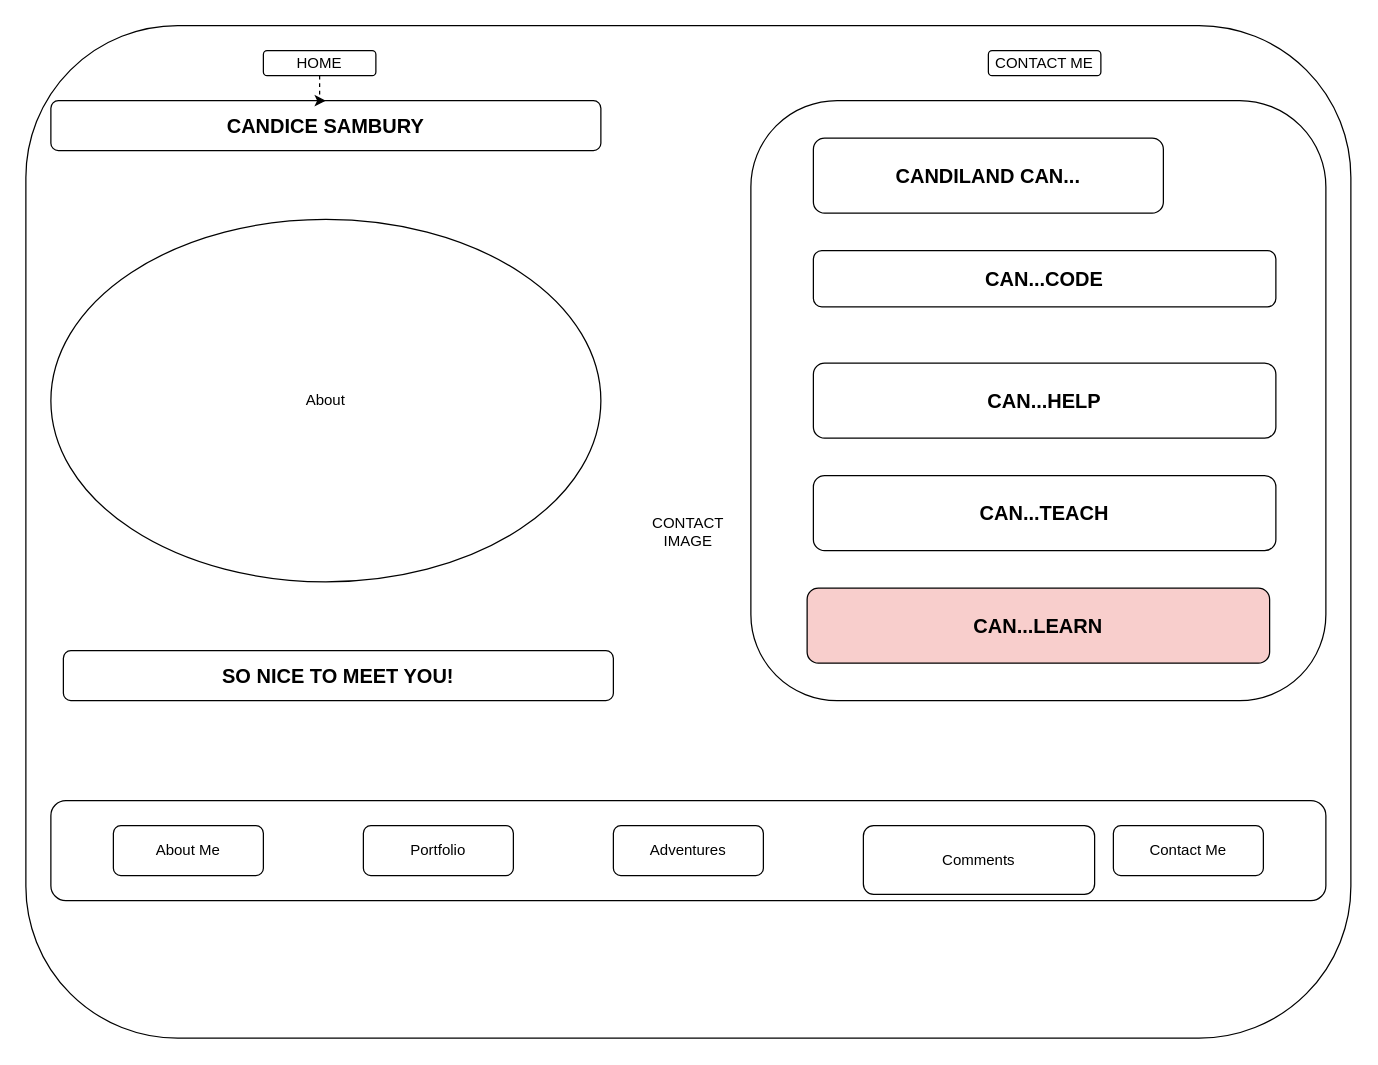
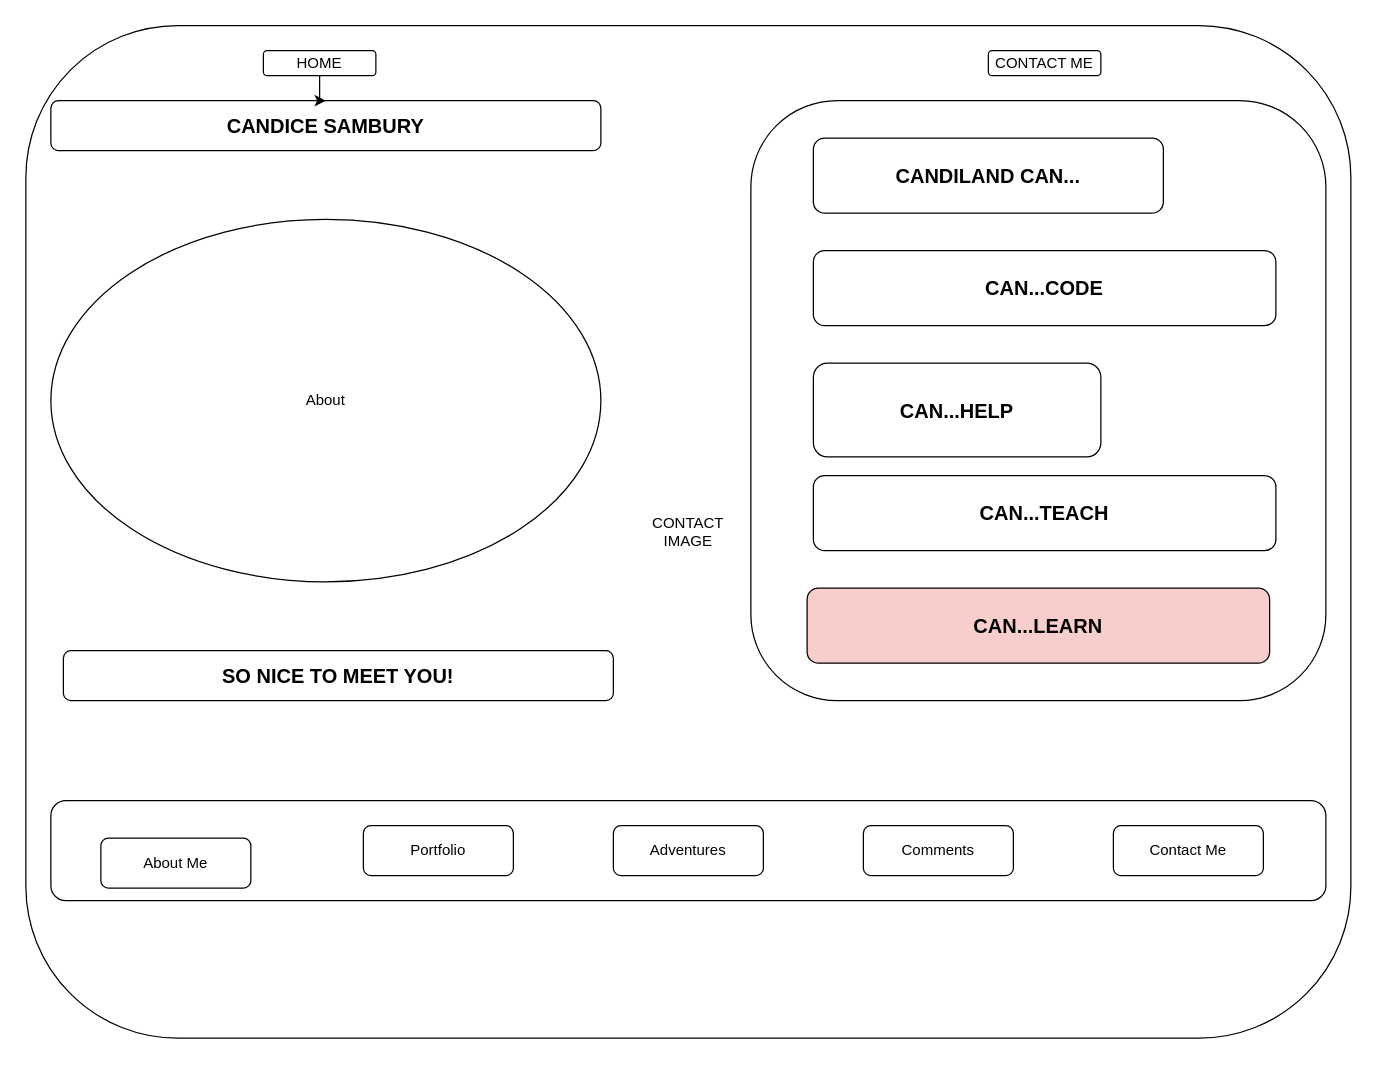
(319, 88) -> (319, 88)
(1044, 279) -> (1044, 288)
(1044, 401) -> (957, 410)
(188, 851) -> (176, 863)
(979, 860) -> (938, 851)
